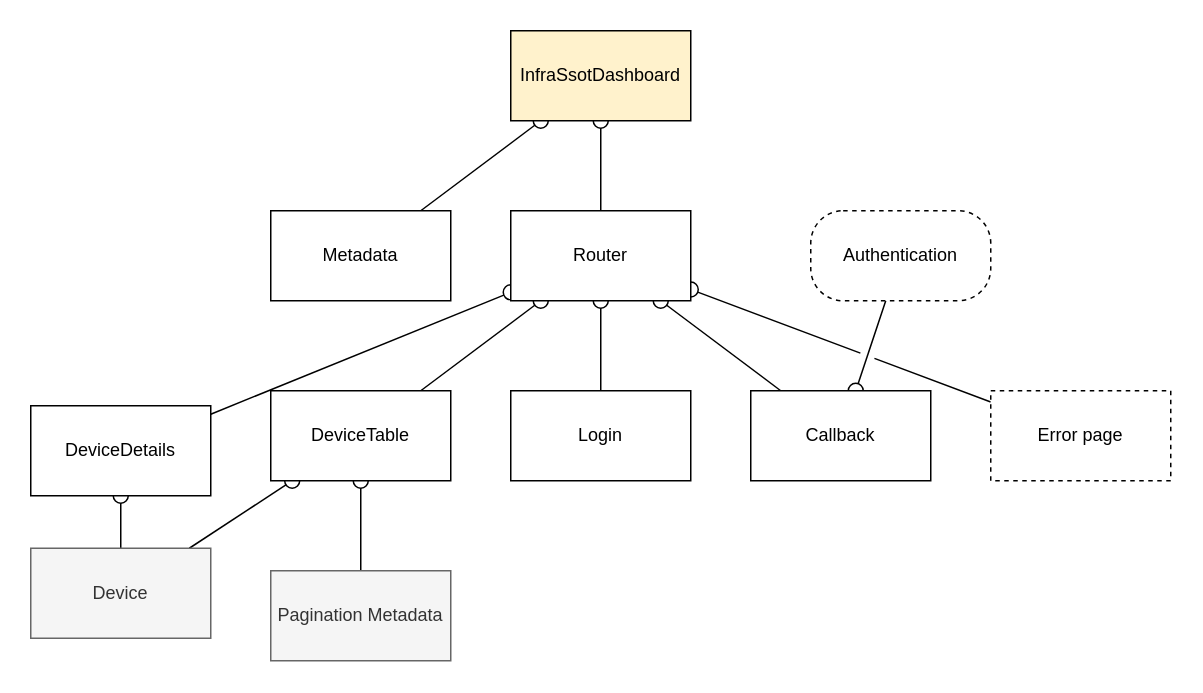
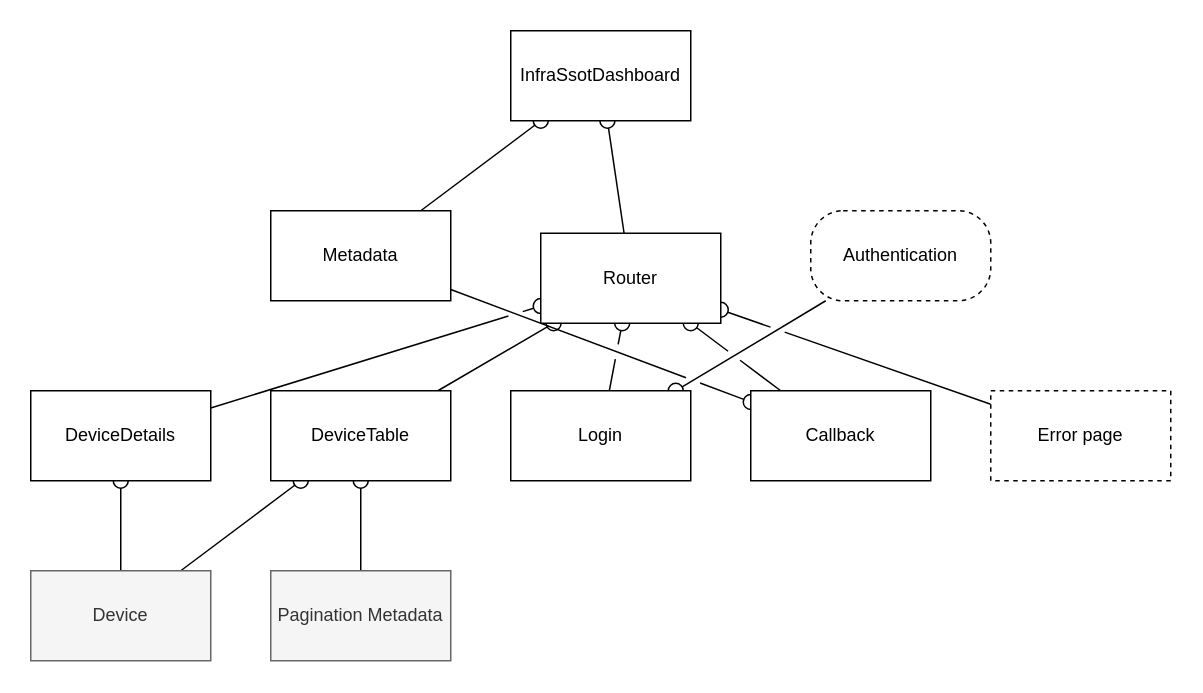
(601, 76) -> (601, 76)
(601, 256) -> (631, 278)
(872, 343) -> (634, 358)
none -> (754, 344)
(121, 451) -> (121, 436)
(121, 593) -> (121, 616)
